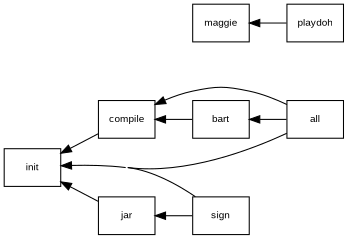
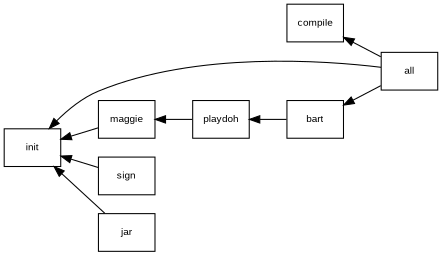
(179, 119) -> (273, 119)
(84, 141) -> (85, 132)
(179, 216) -> none
